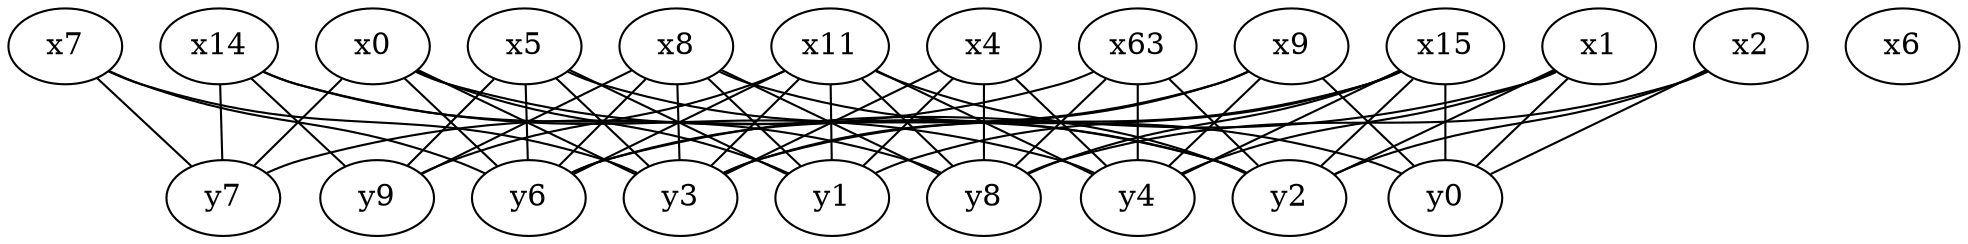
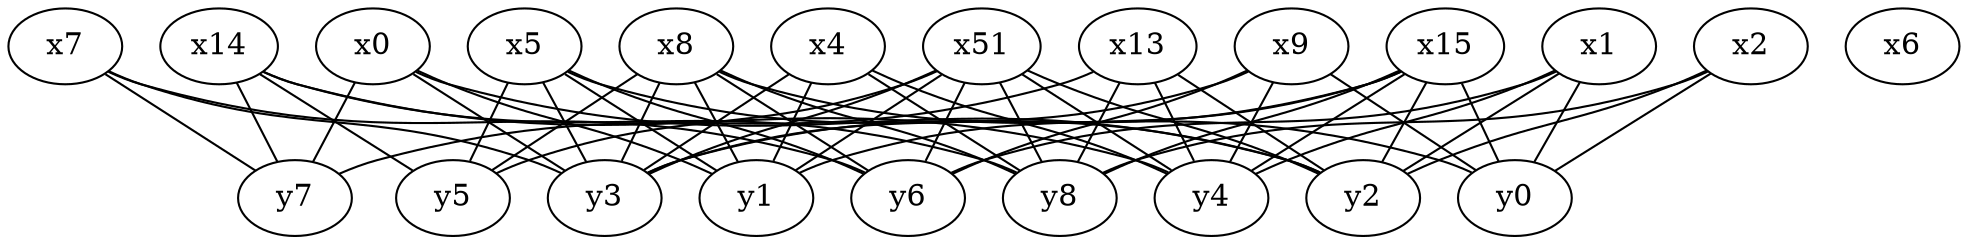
(830, 46) -> (982, 46)
(1138, 46) -> (1138, 46)
(451, 122) -> none
(377, 198) -> (453, 198)
